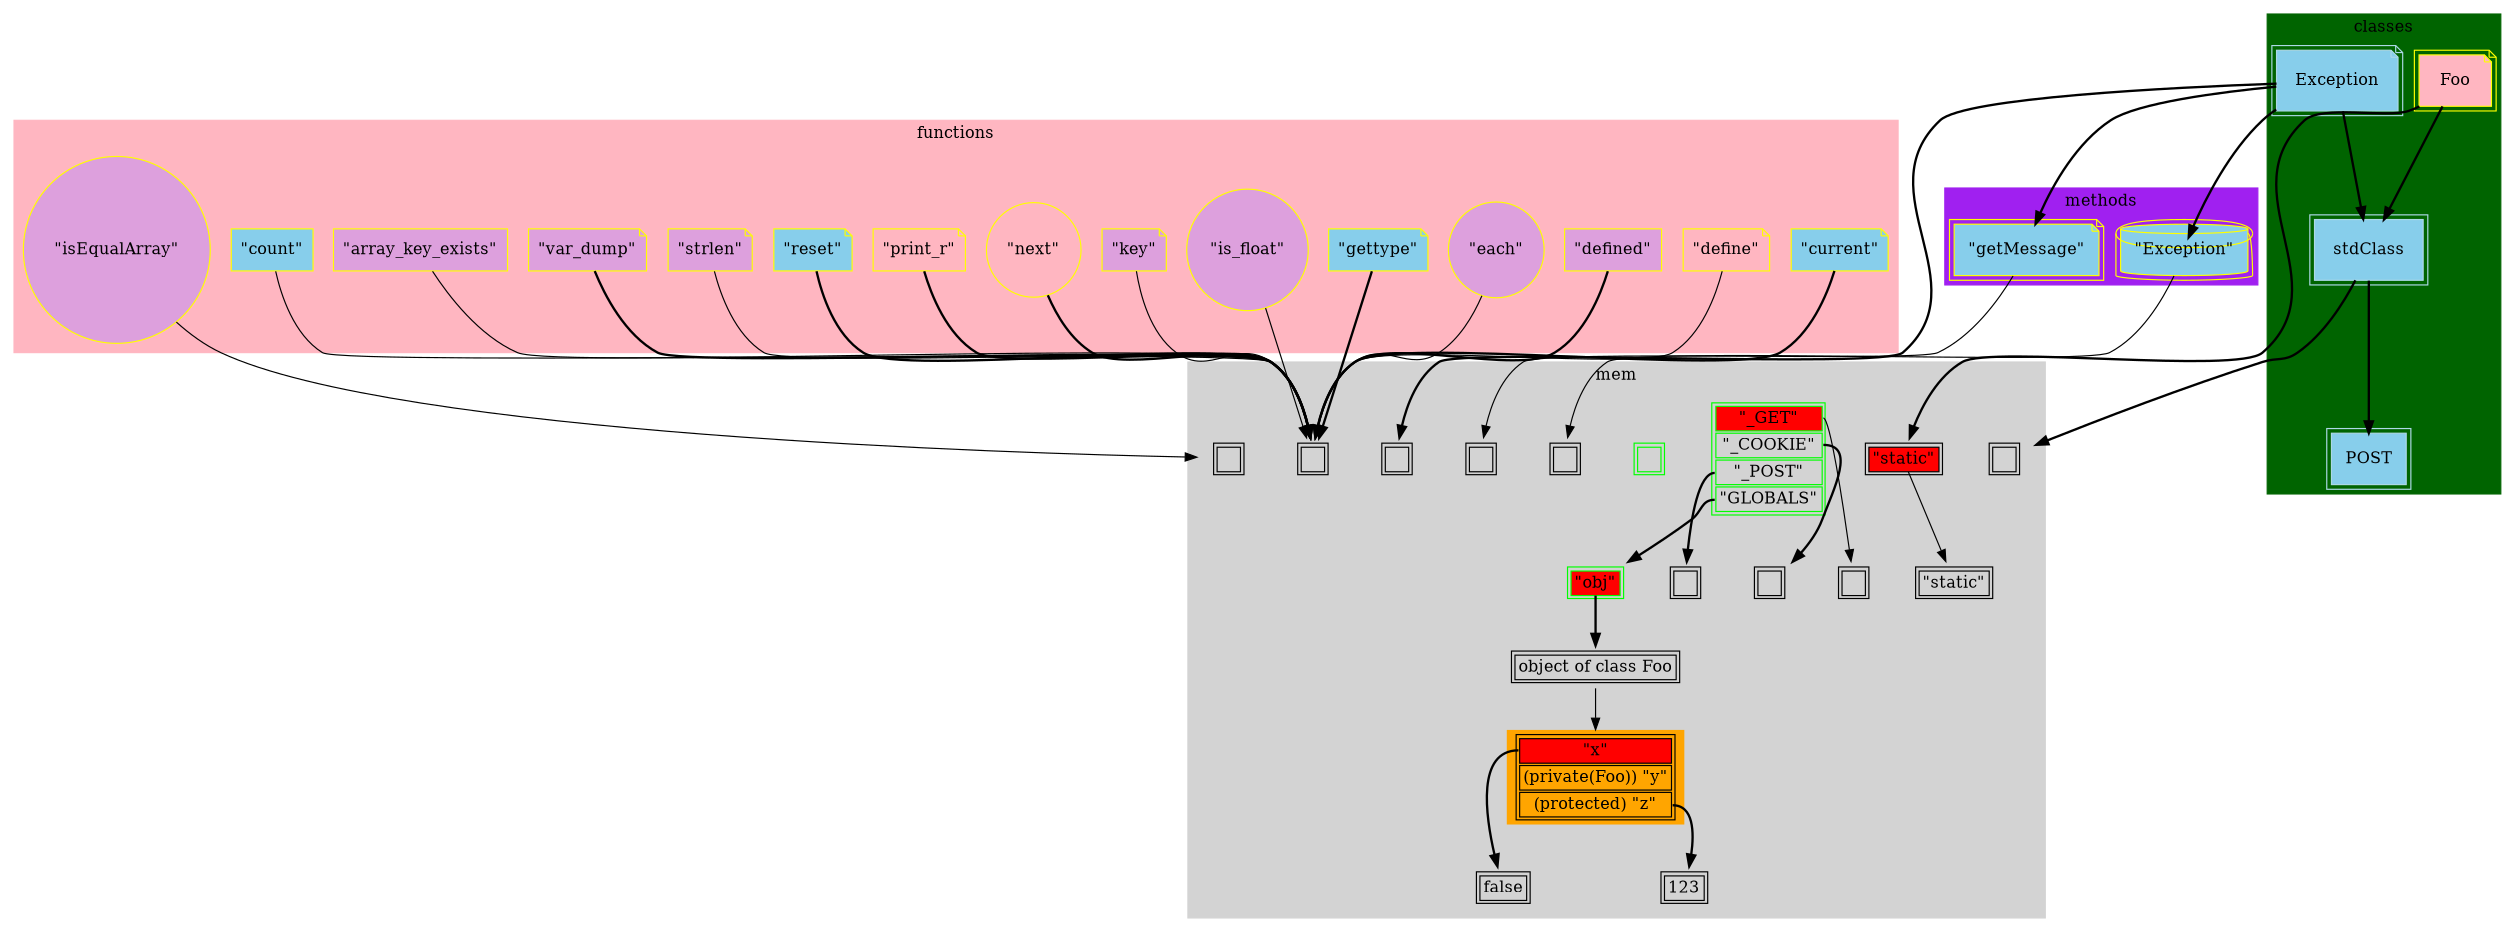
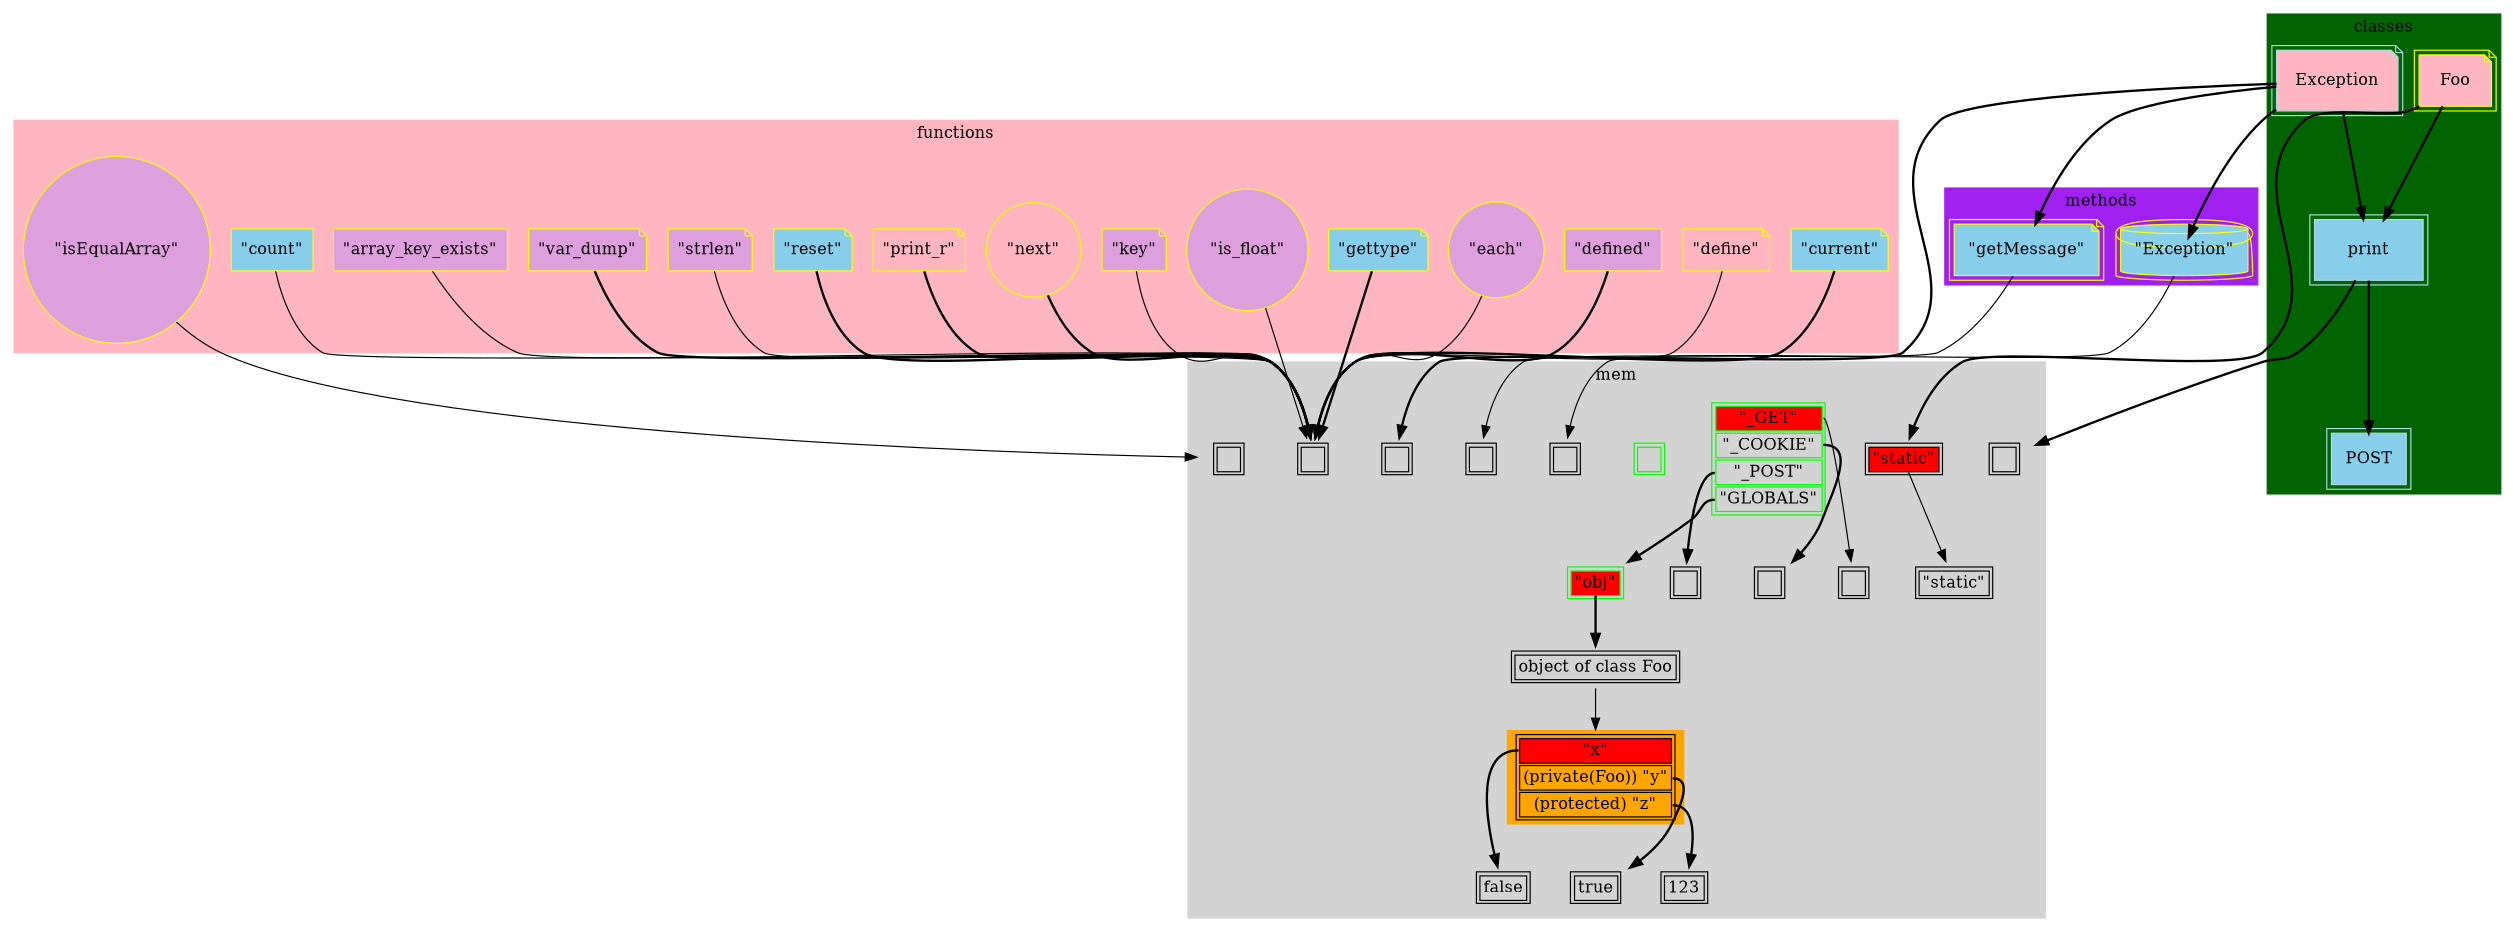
(2337, 81) -> (2337, 81)
(2369, 250) -> (2369, 250)
none -> (1596, 888)
